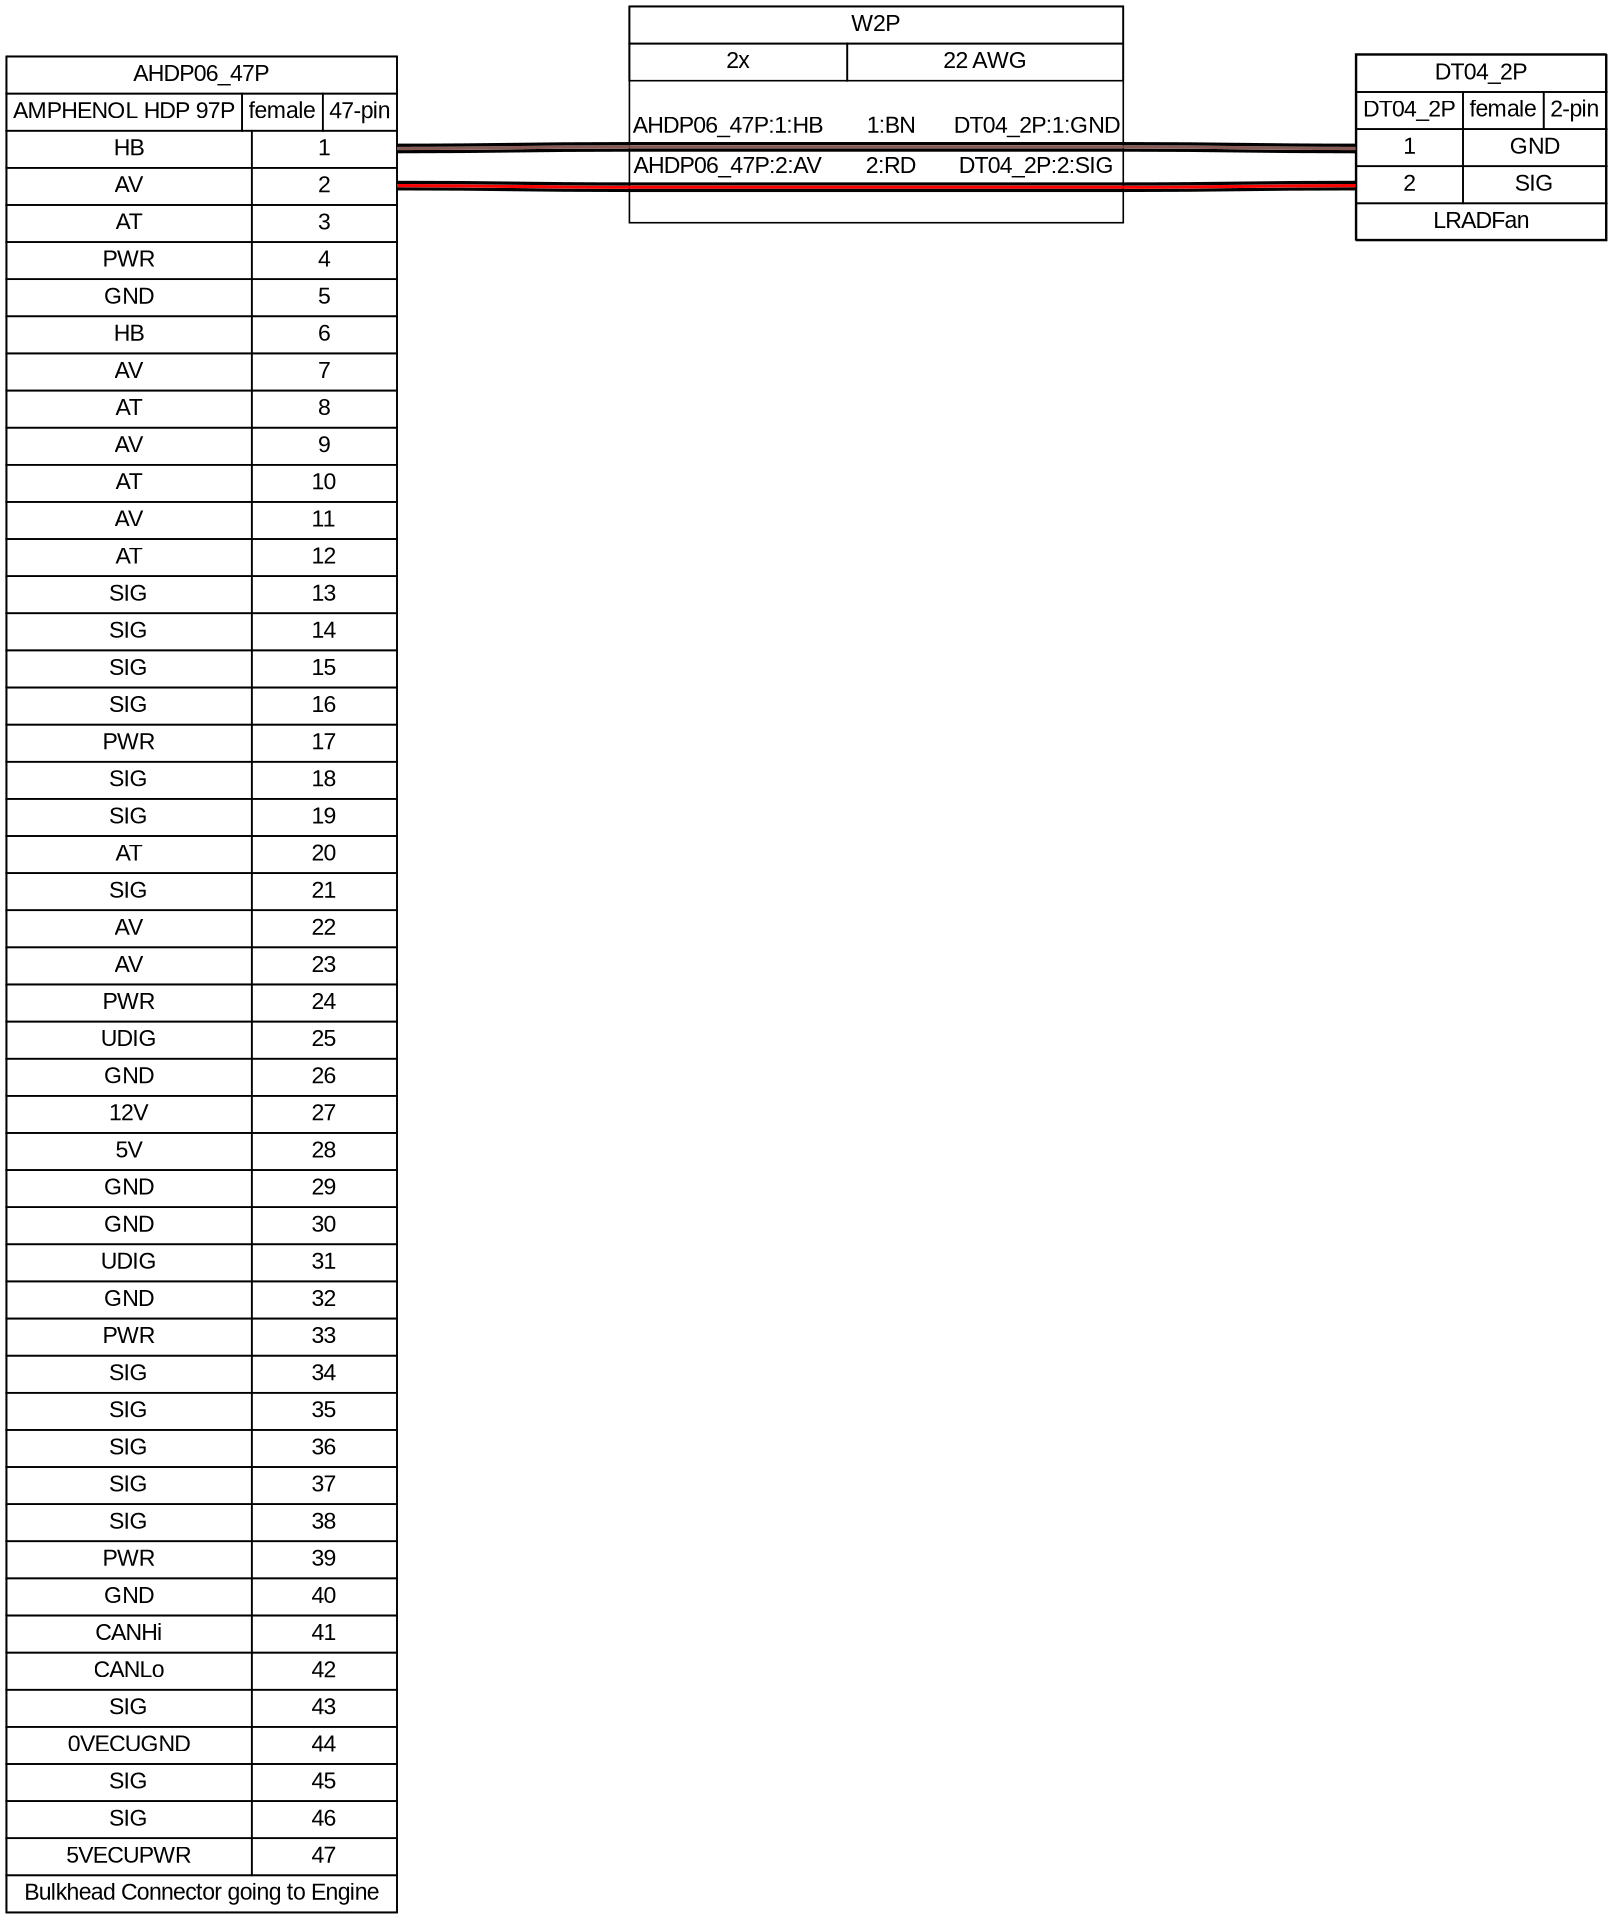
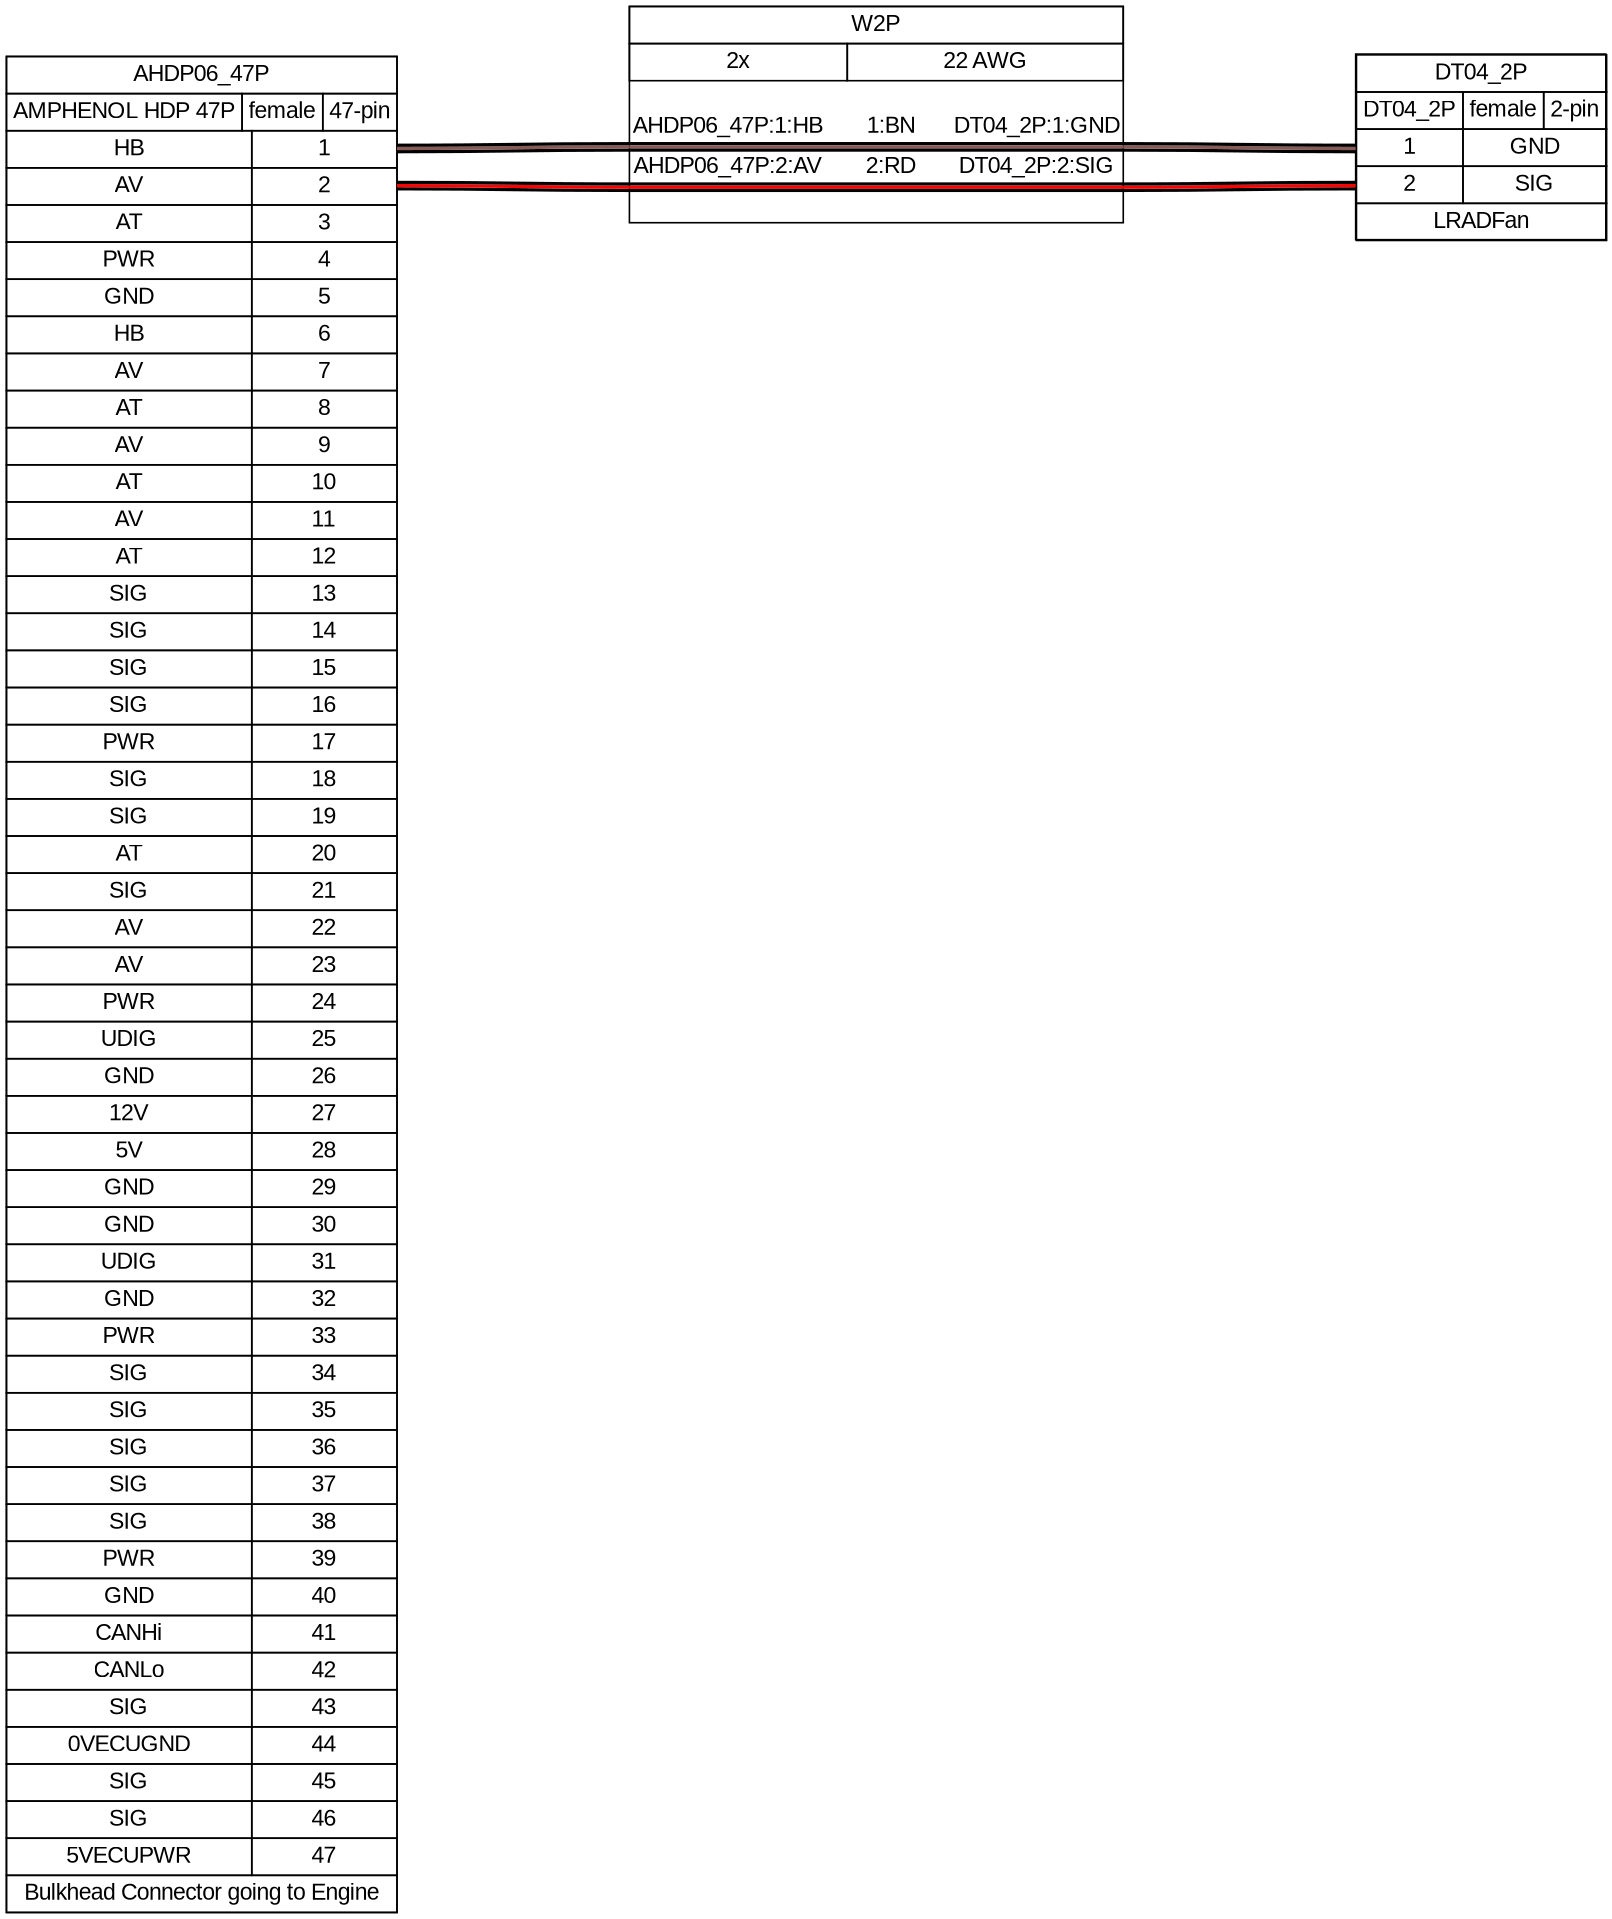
(124, 111) -> (124, 111)
